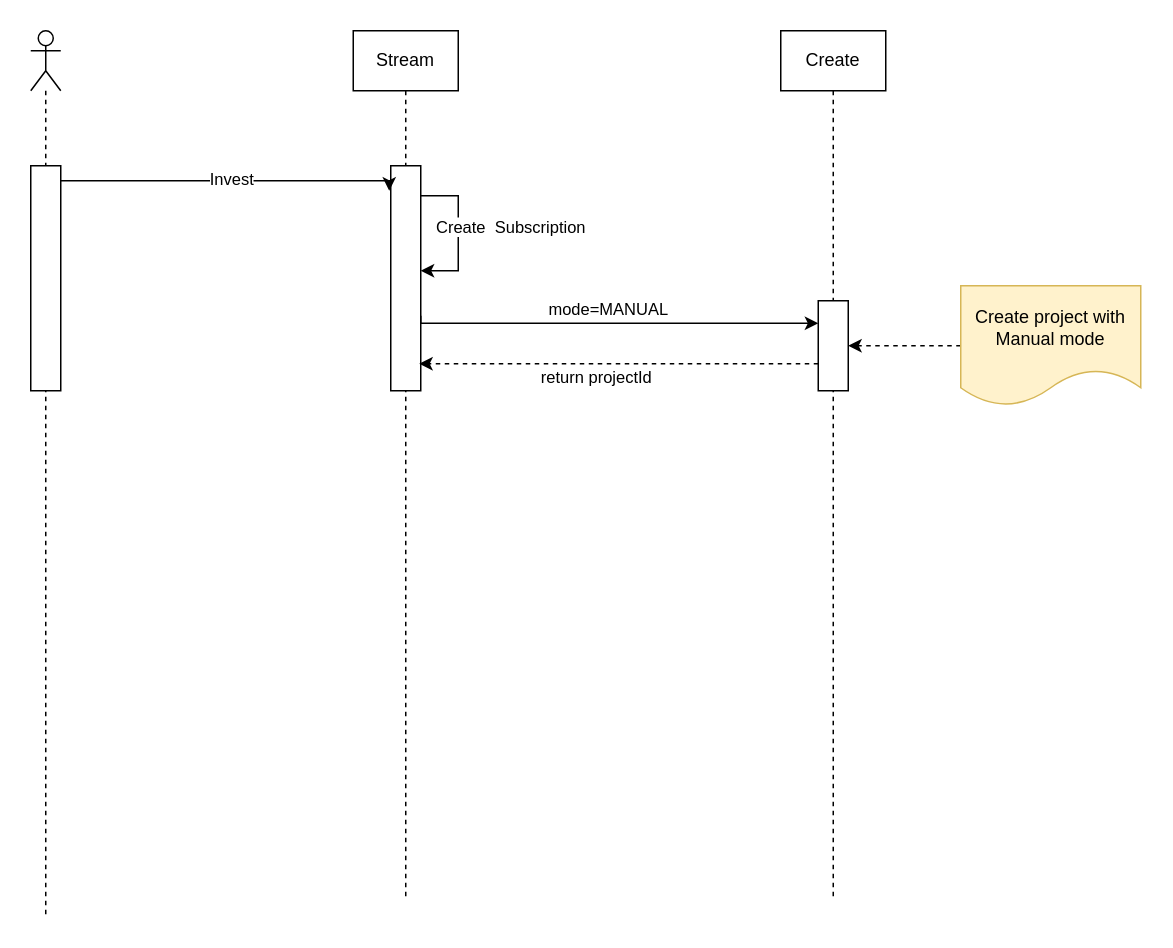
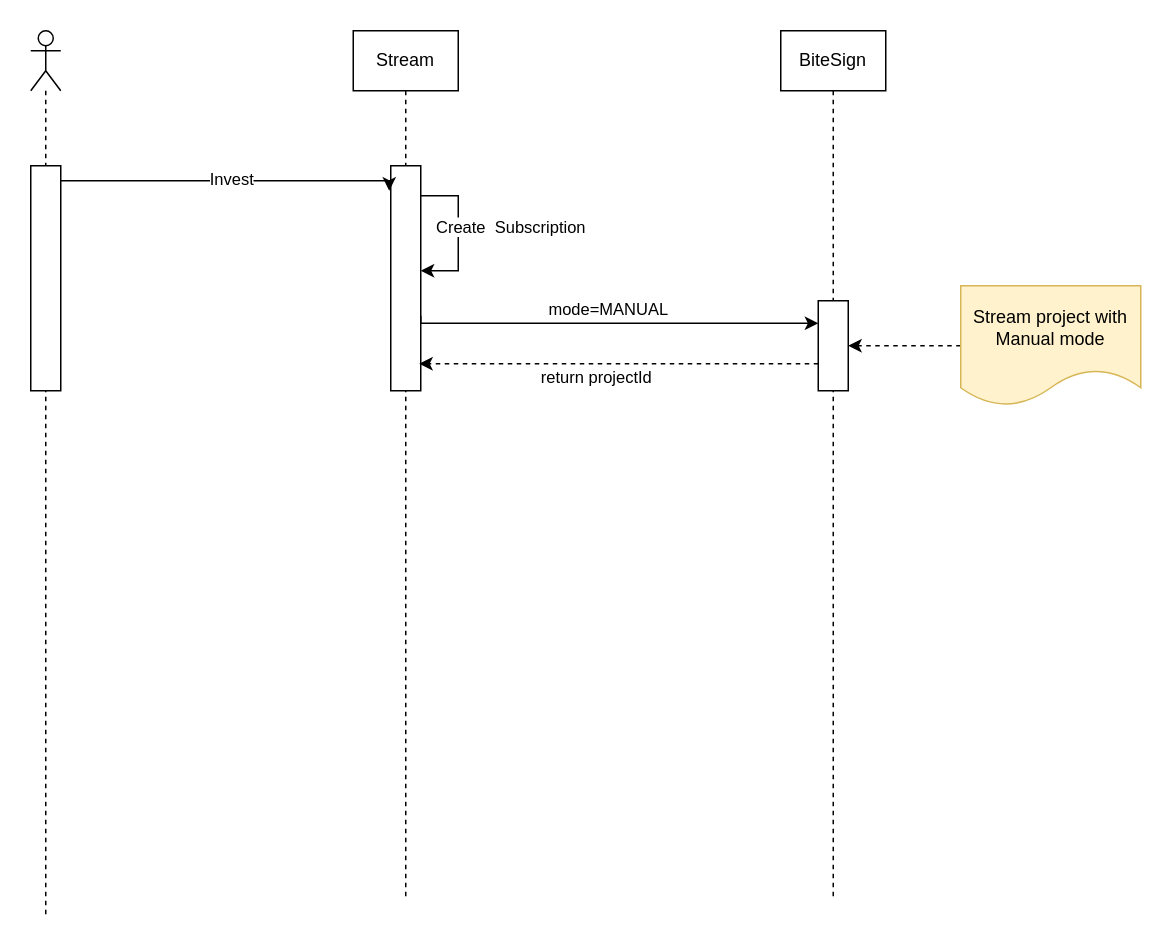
(833, 61) -> (833, 61)
(1051, 328) -> (1051, 328)
